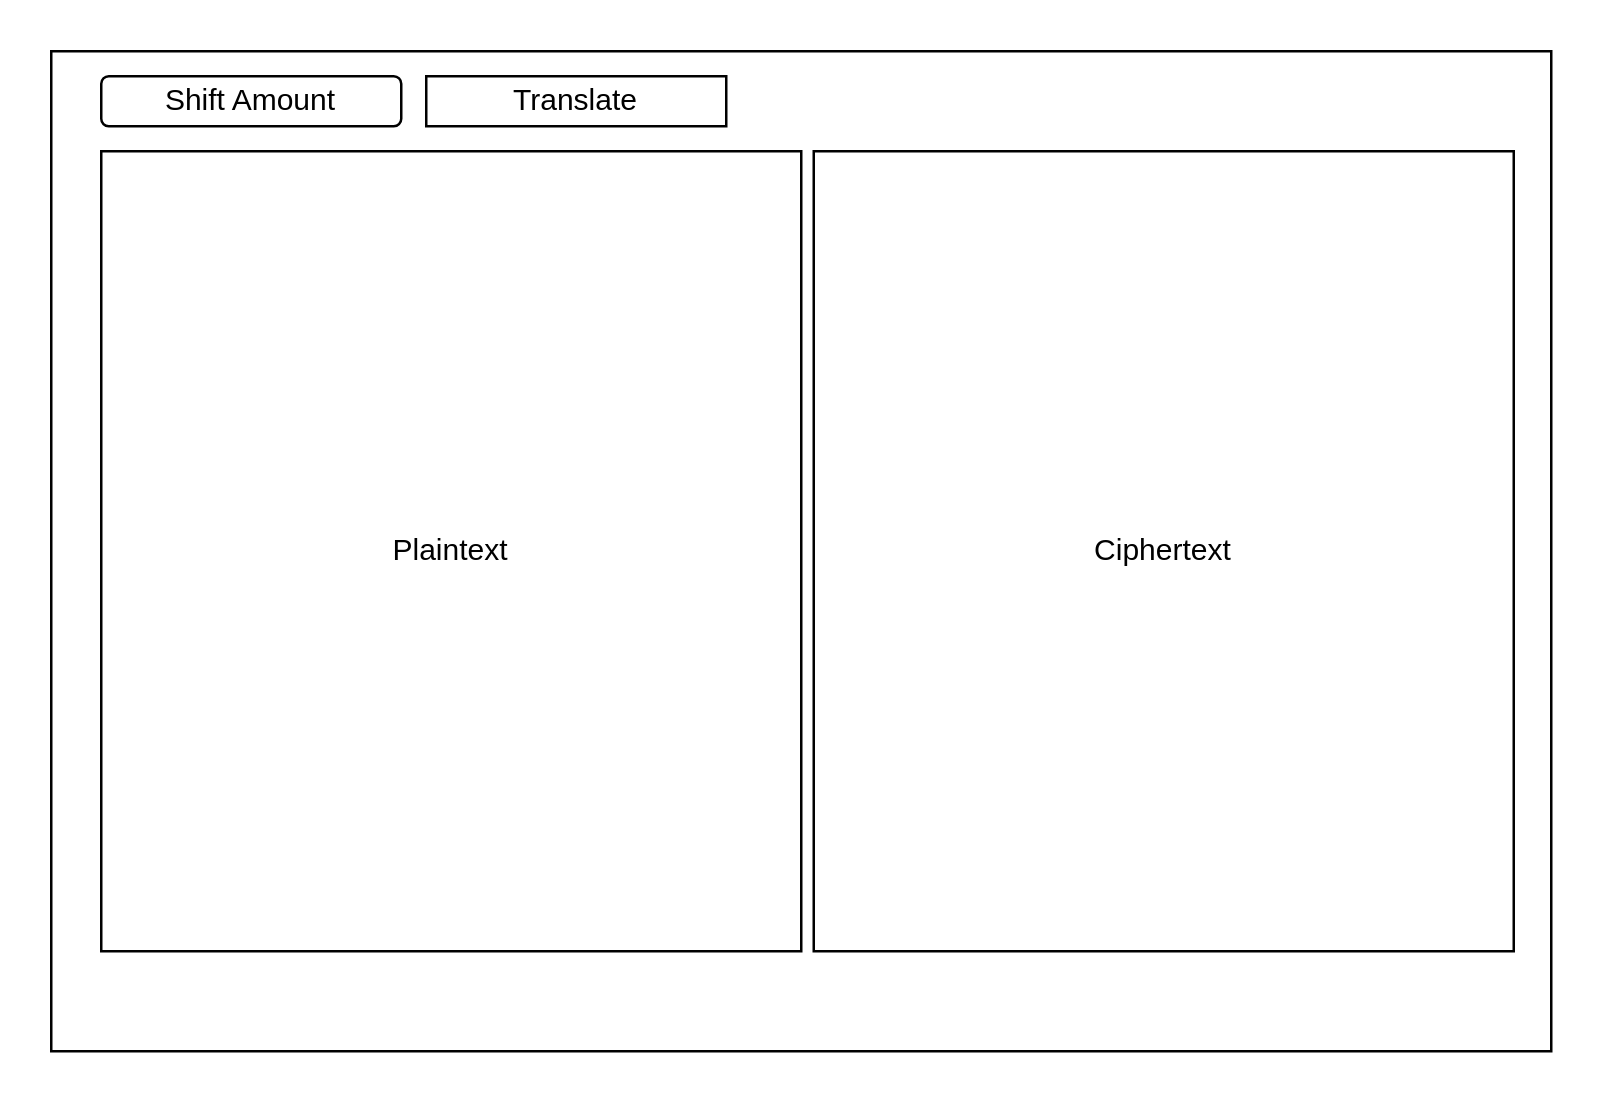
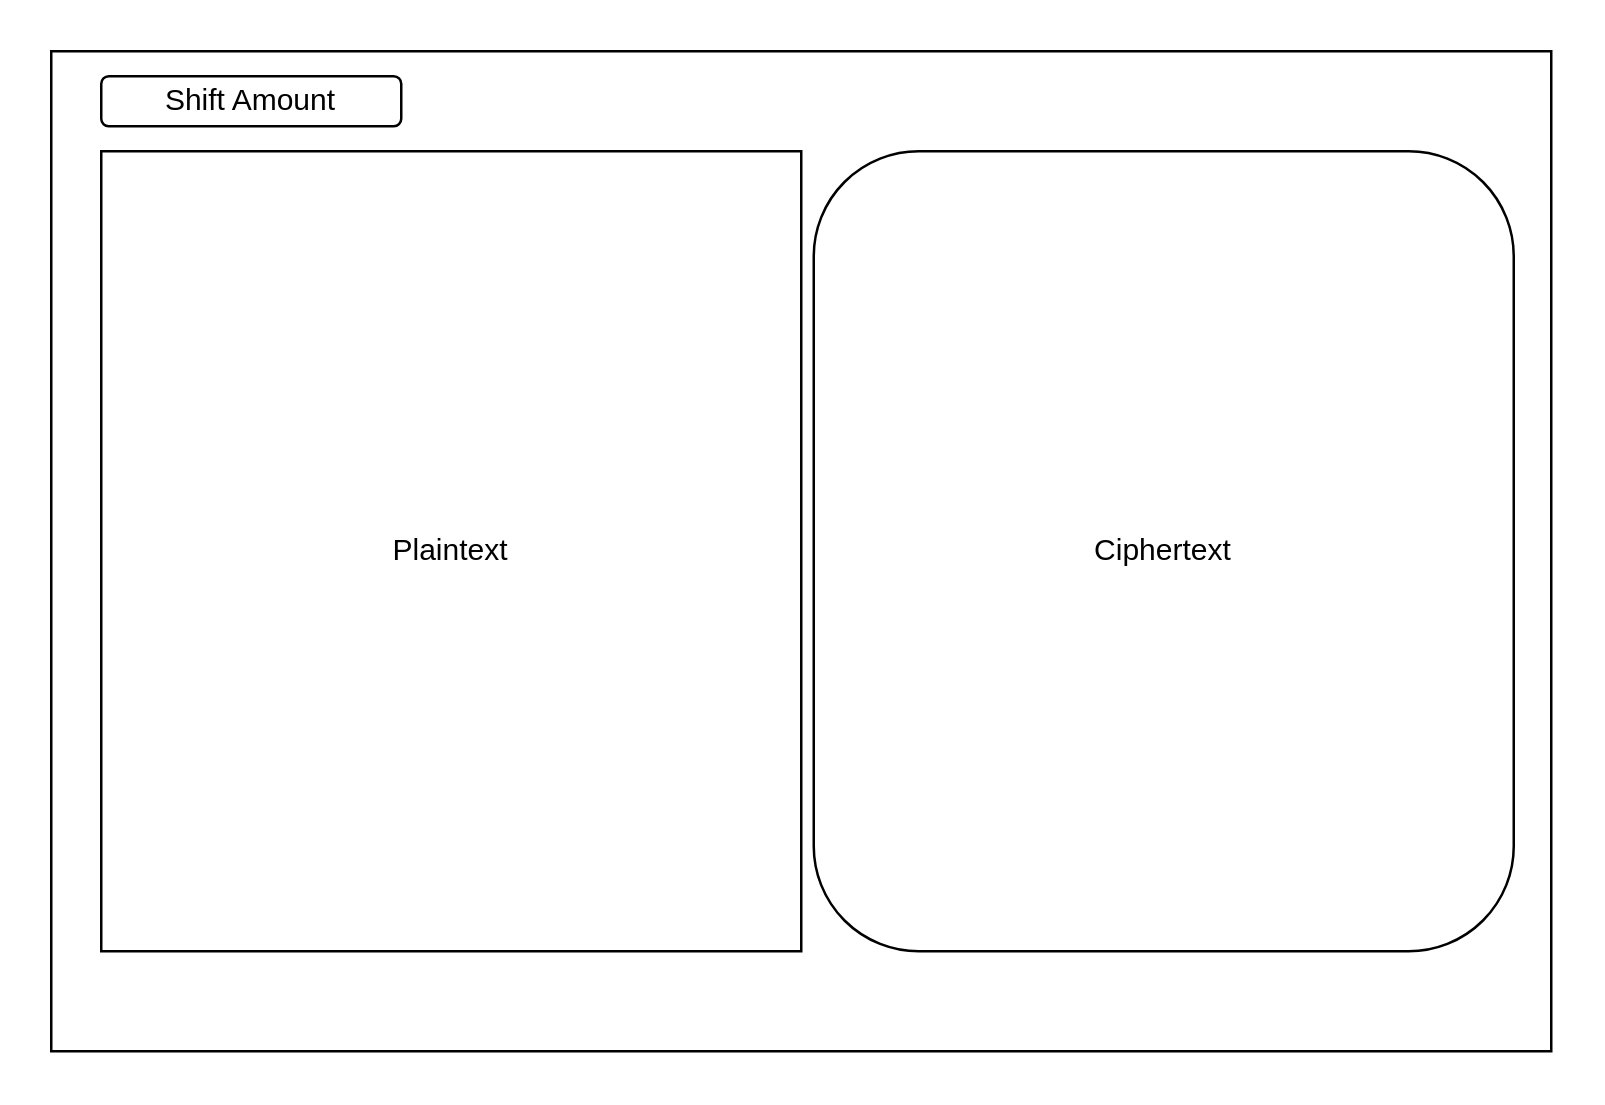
(576, 101) -> none
(1164, 551) -> (1164, 551)
